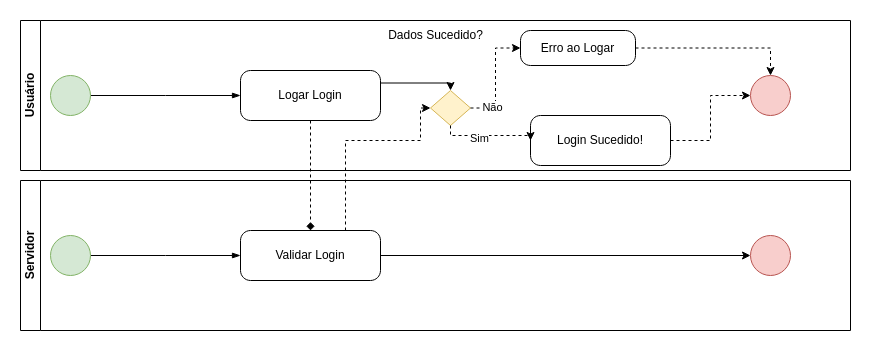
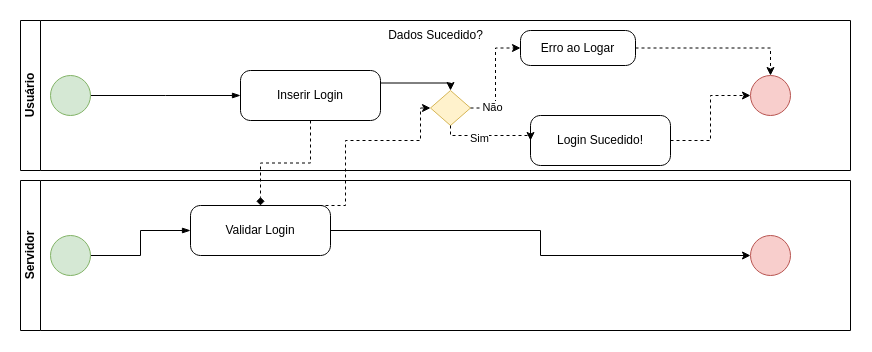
(311, 96) -> (311, 96)
(311, 256) -> (261, 231)
